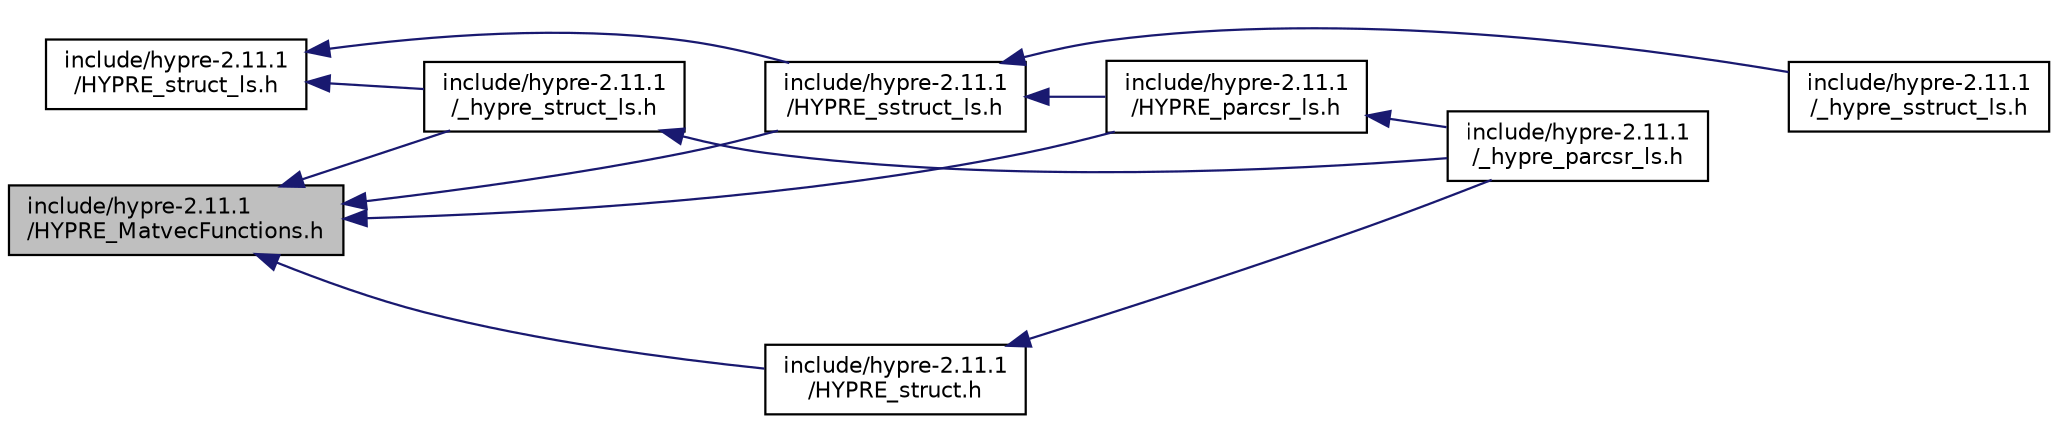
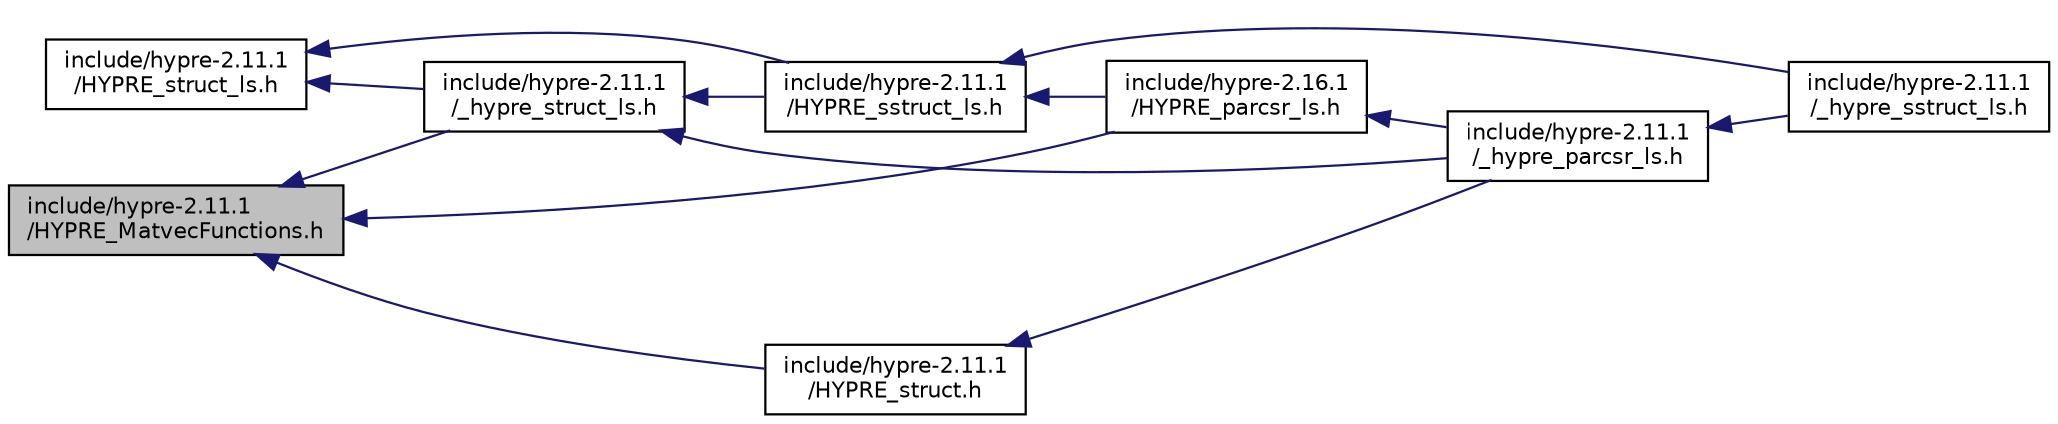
(1237, 97) -> (1237, 97)
none -> (1759, 120)
(573, 173) -> (736, 97)
